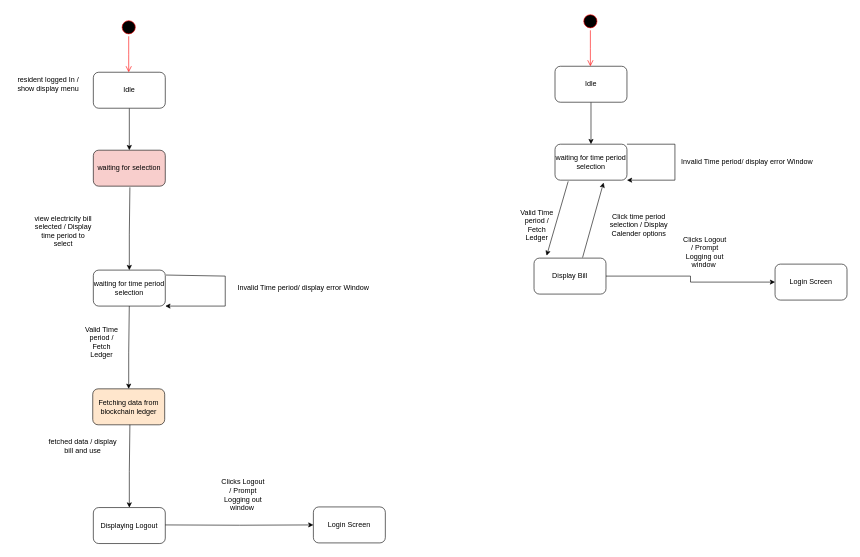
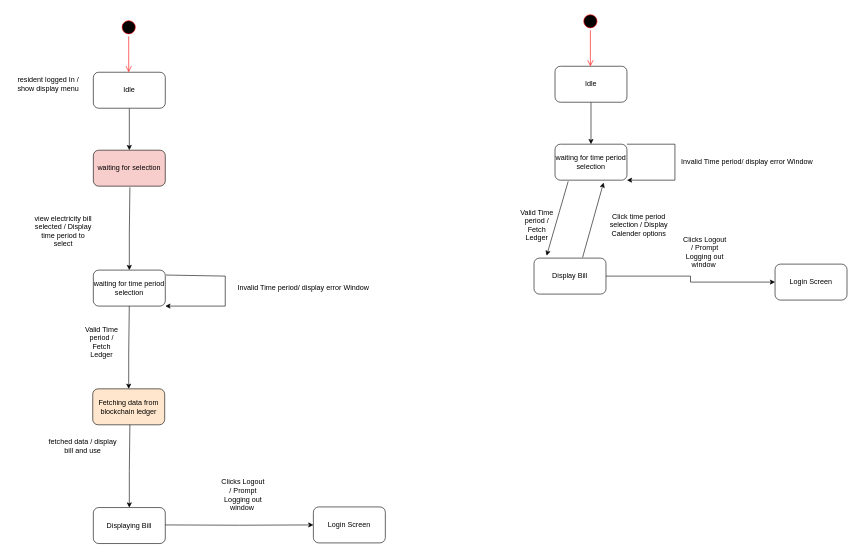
(129, 526) -> (129, 526)
